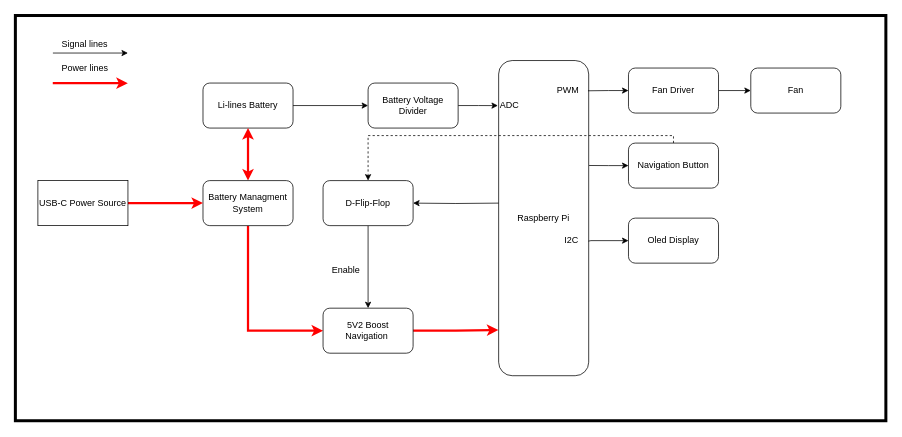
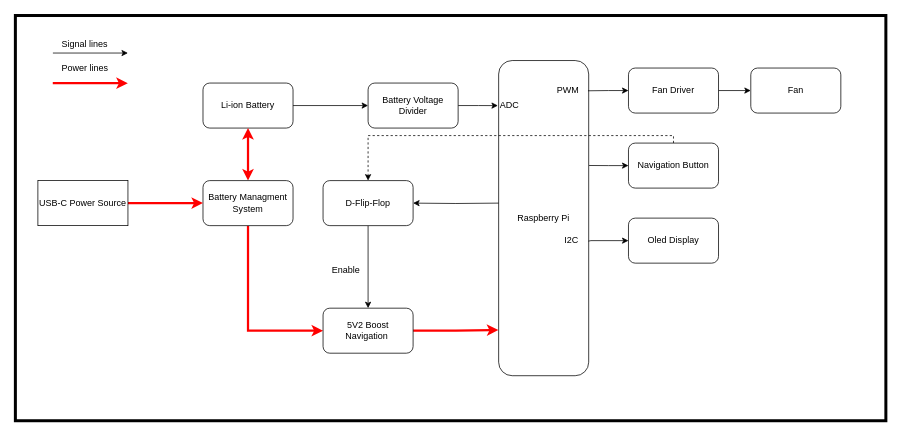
(248, 105) -> (248, 105)
